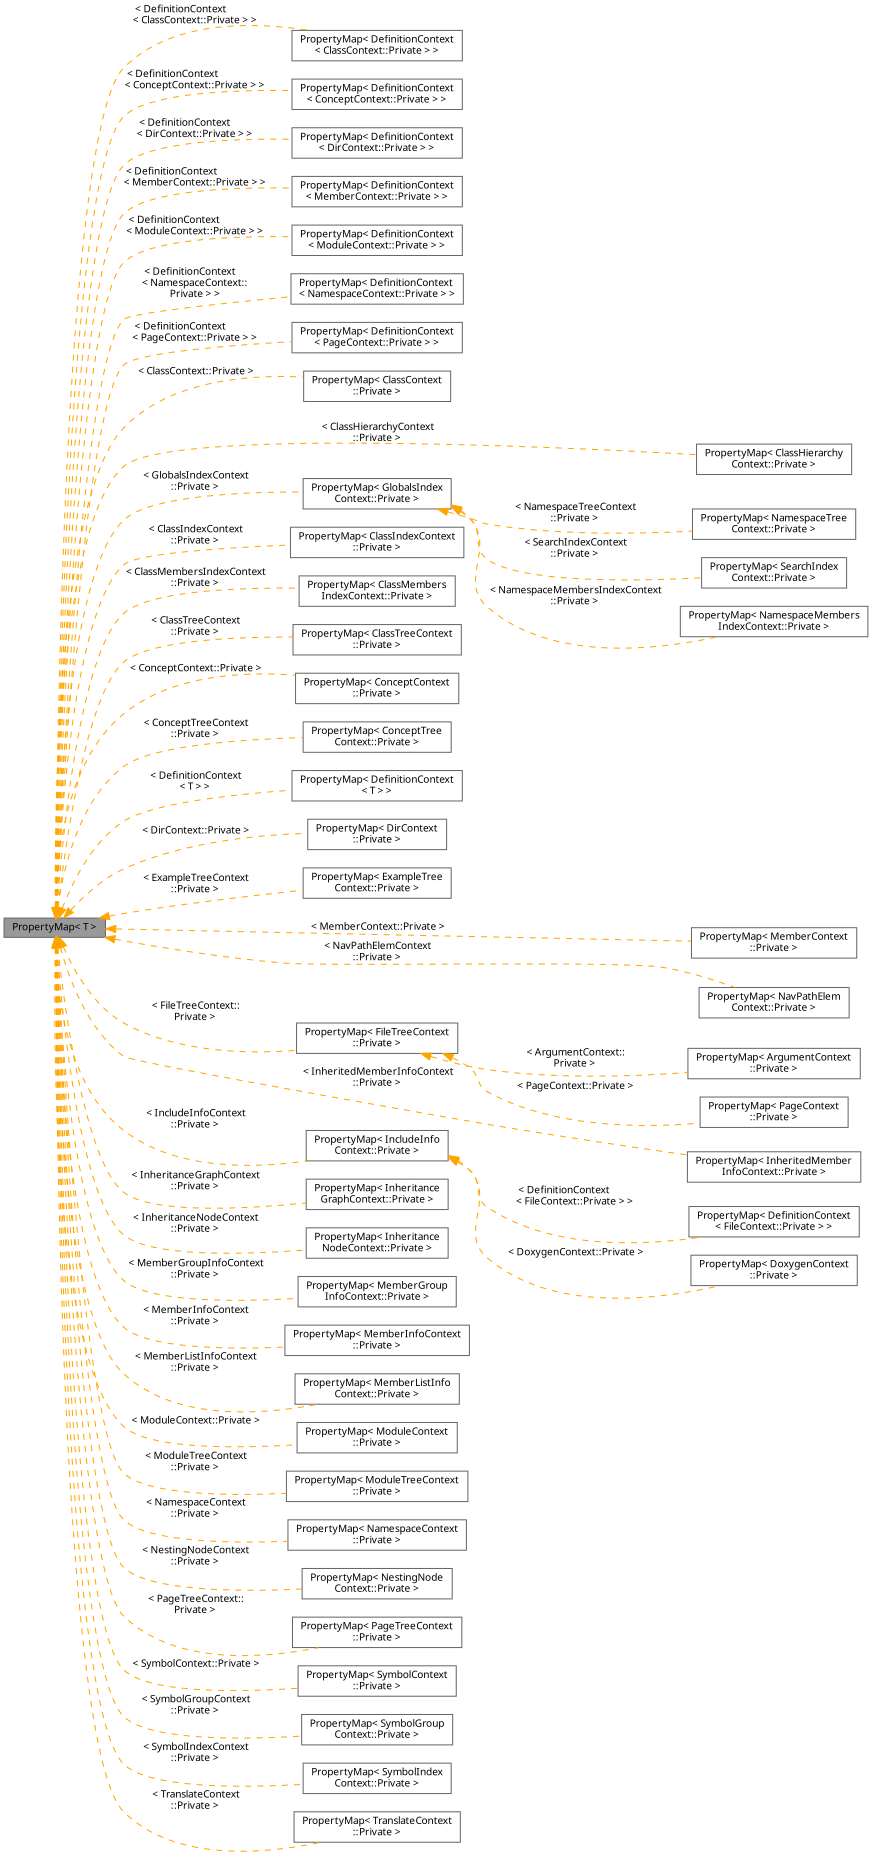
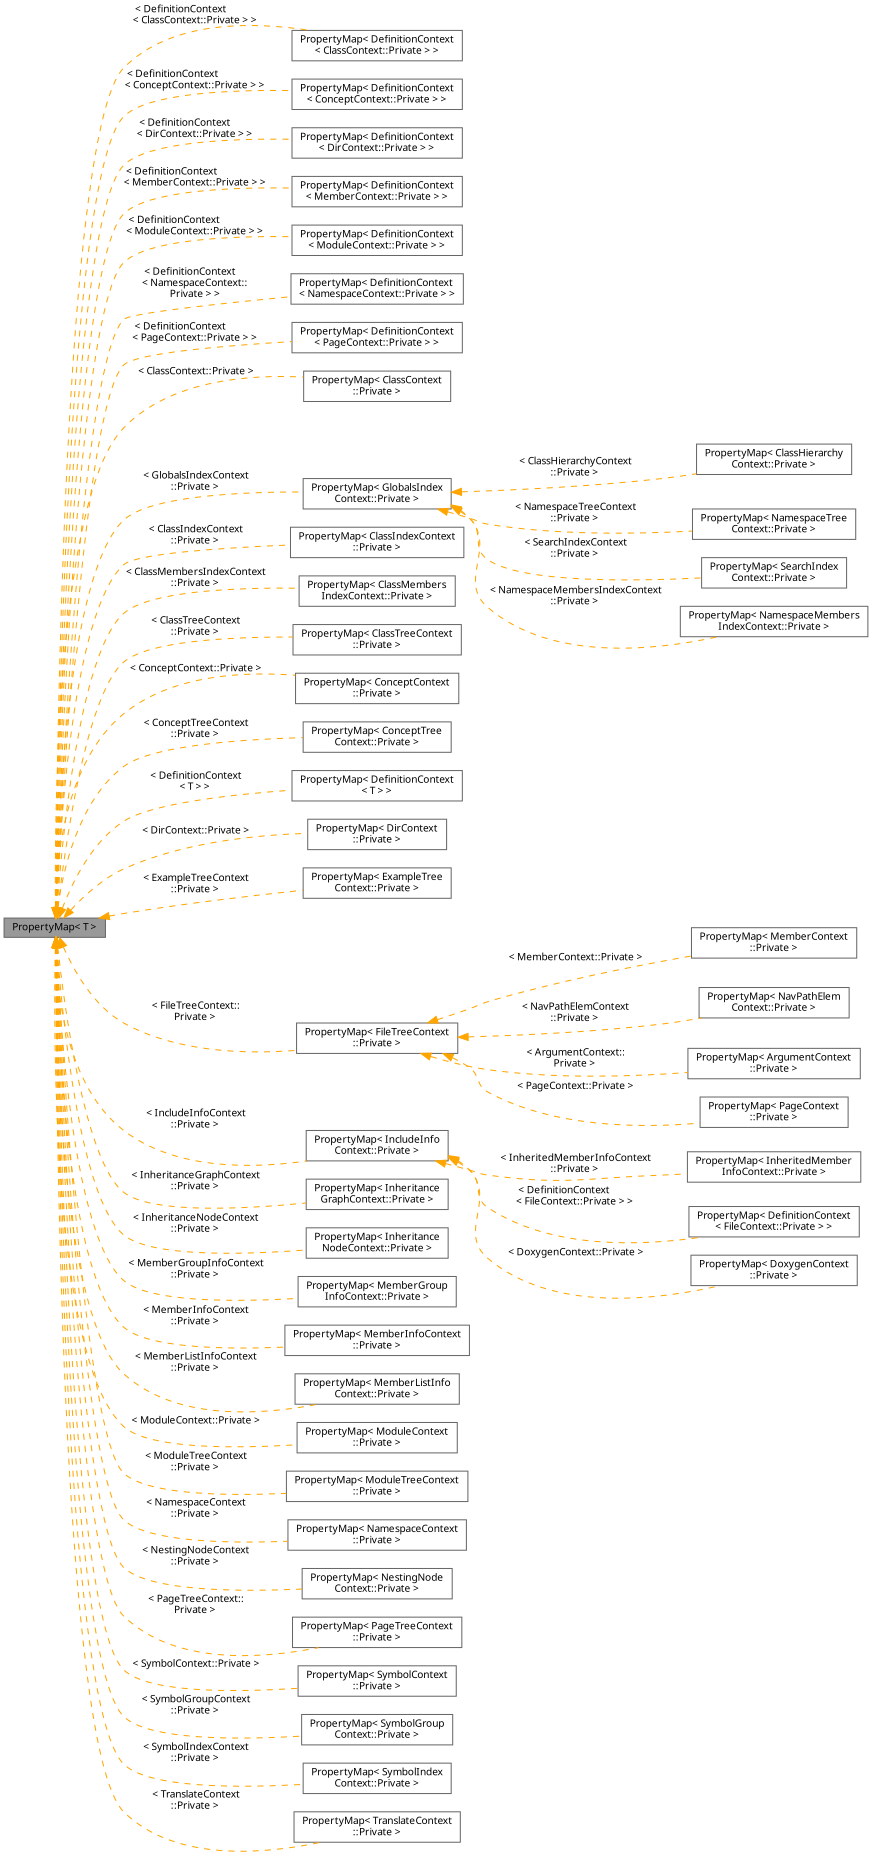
(183, 451) -> (579, 486)
(404, 935) -> (563, 982)
(425, 964) -> (585, 1031)
(342, 1099) -> (566, 1180)
